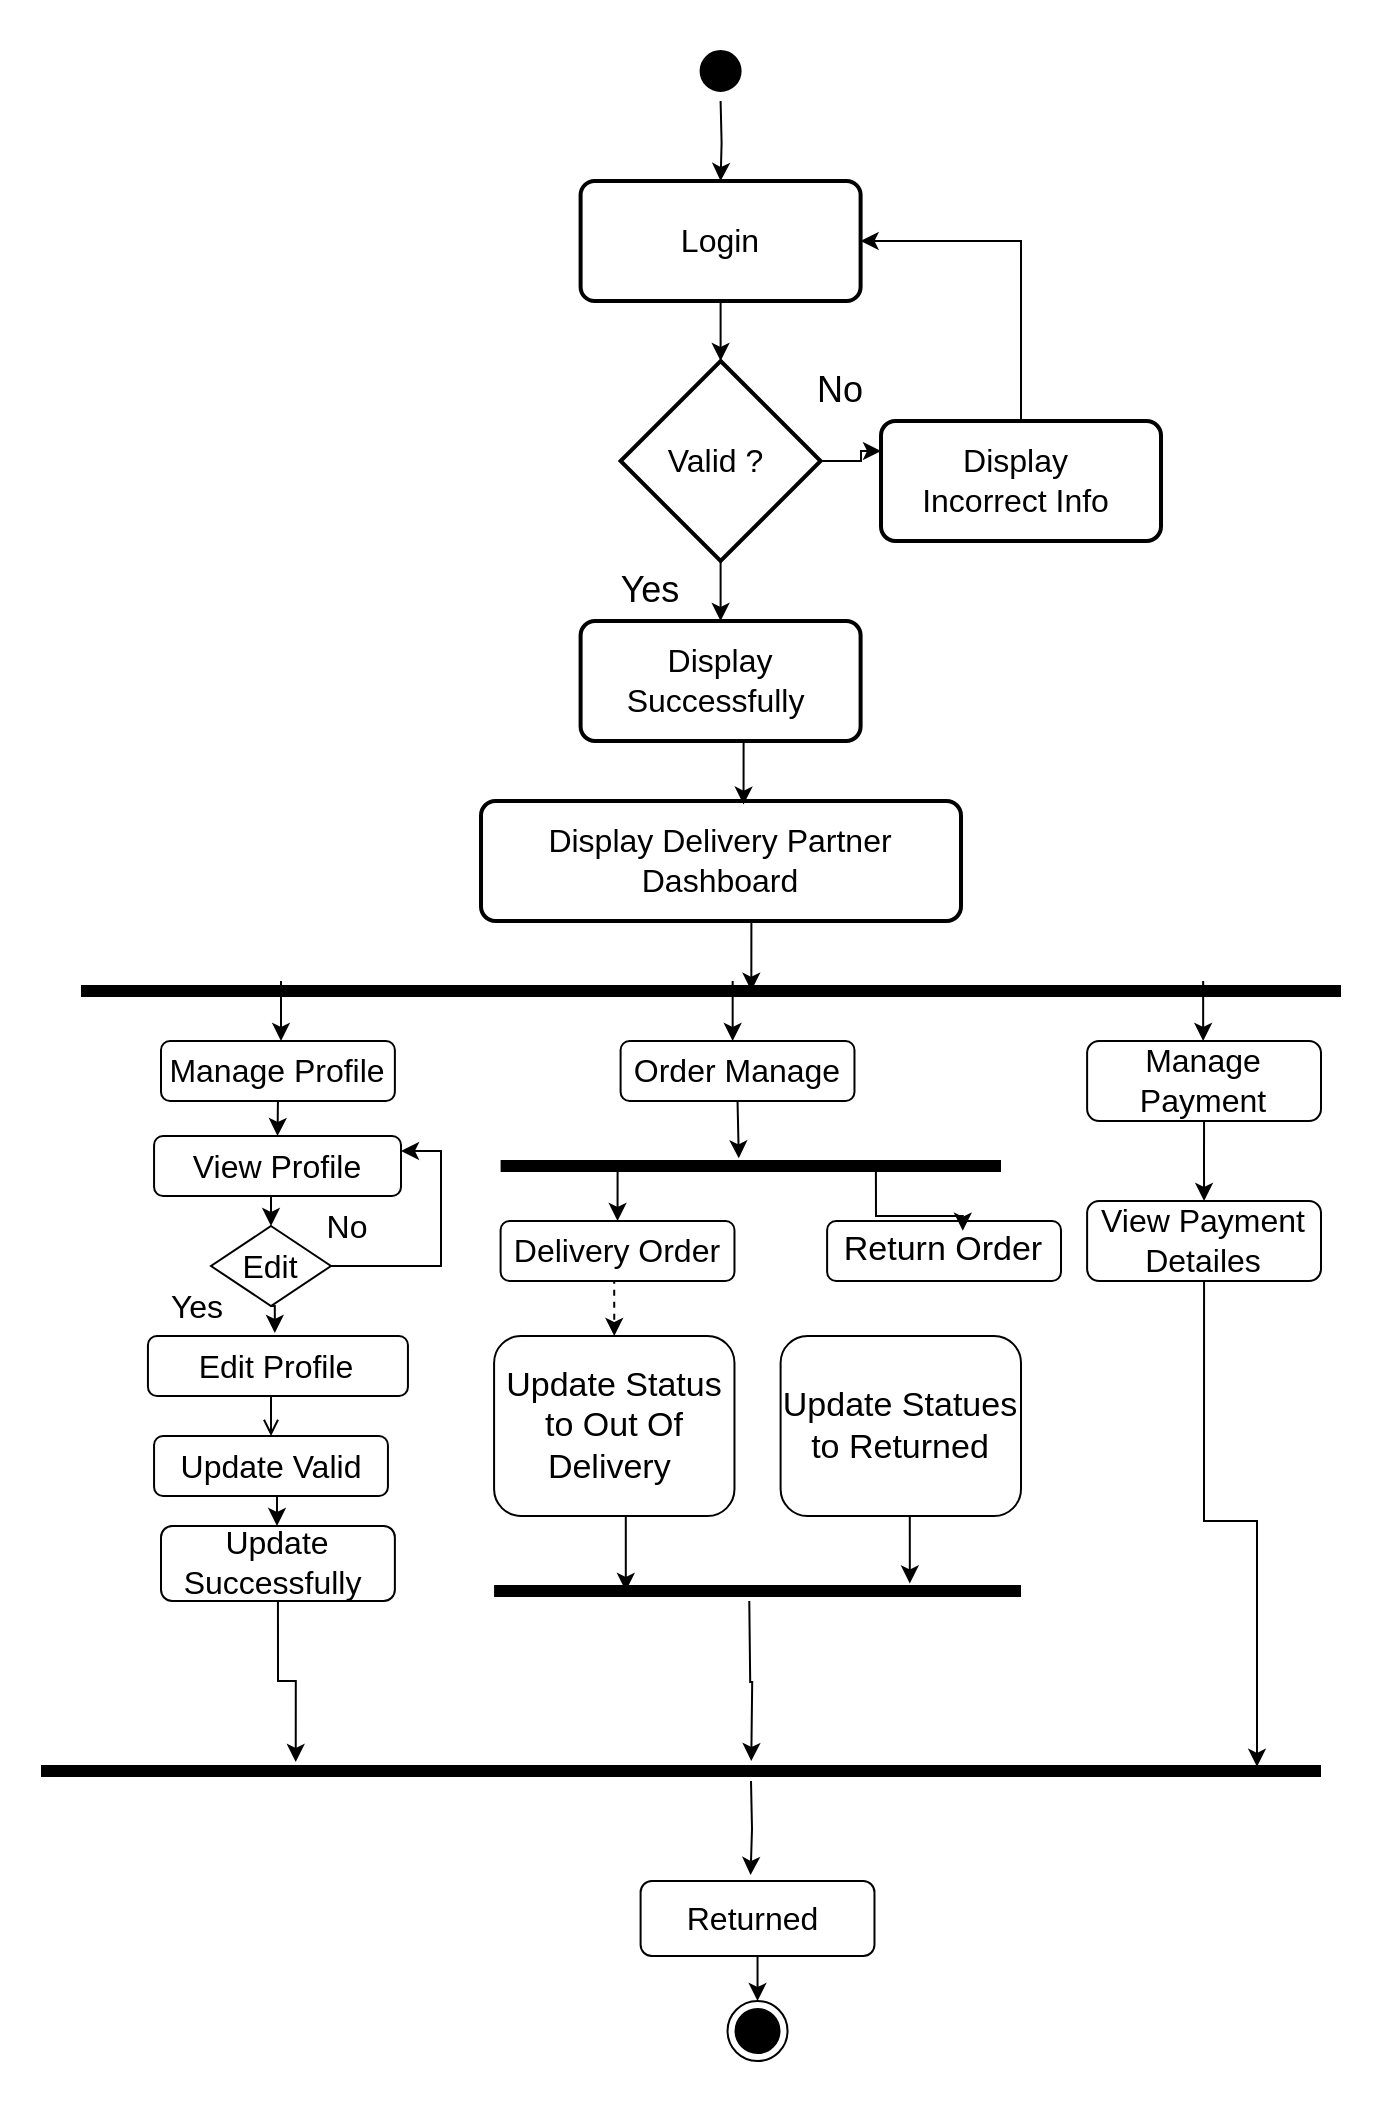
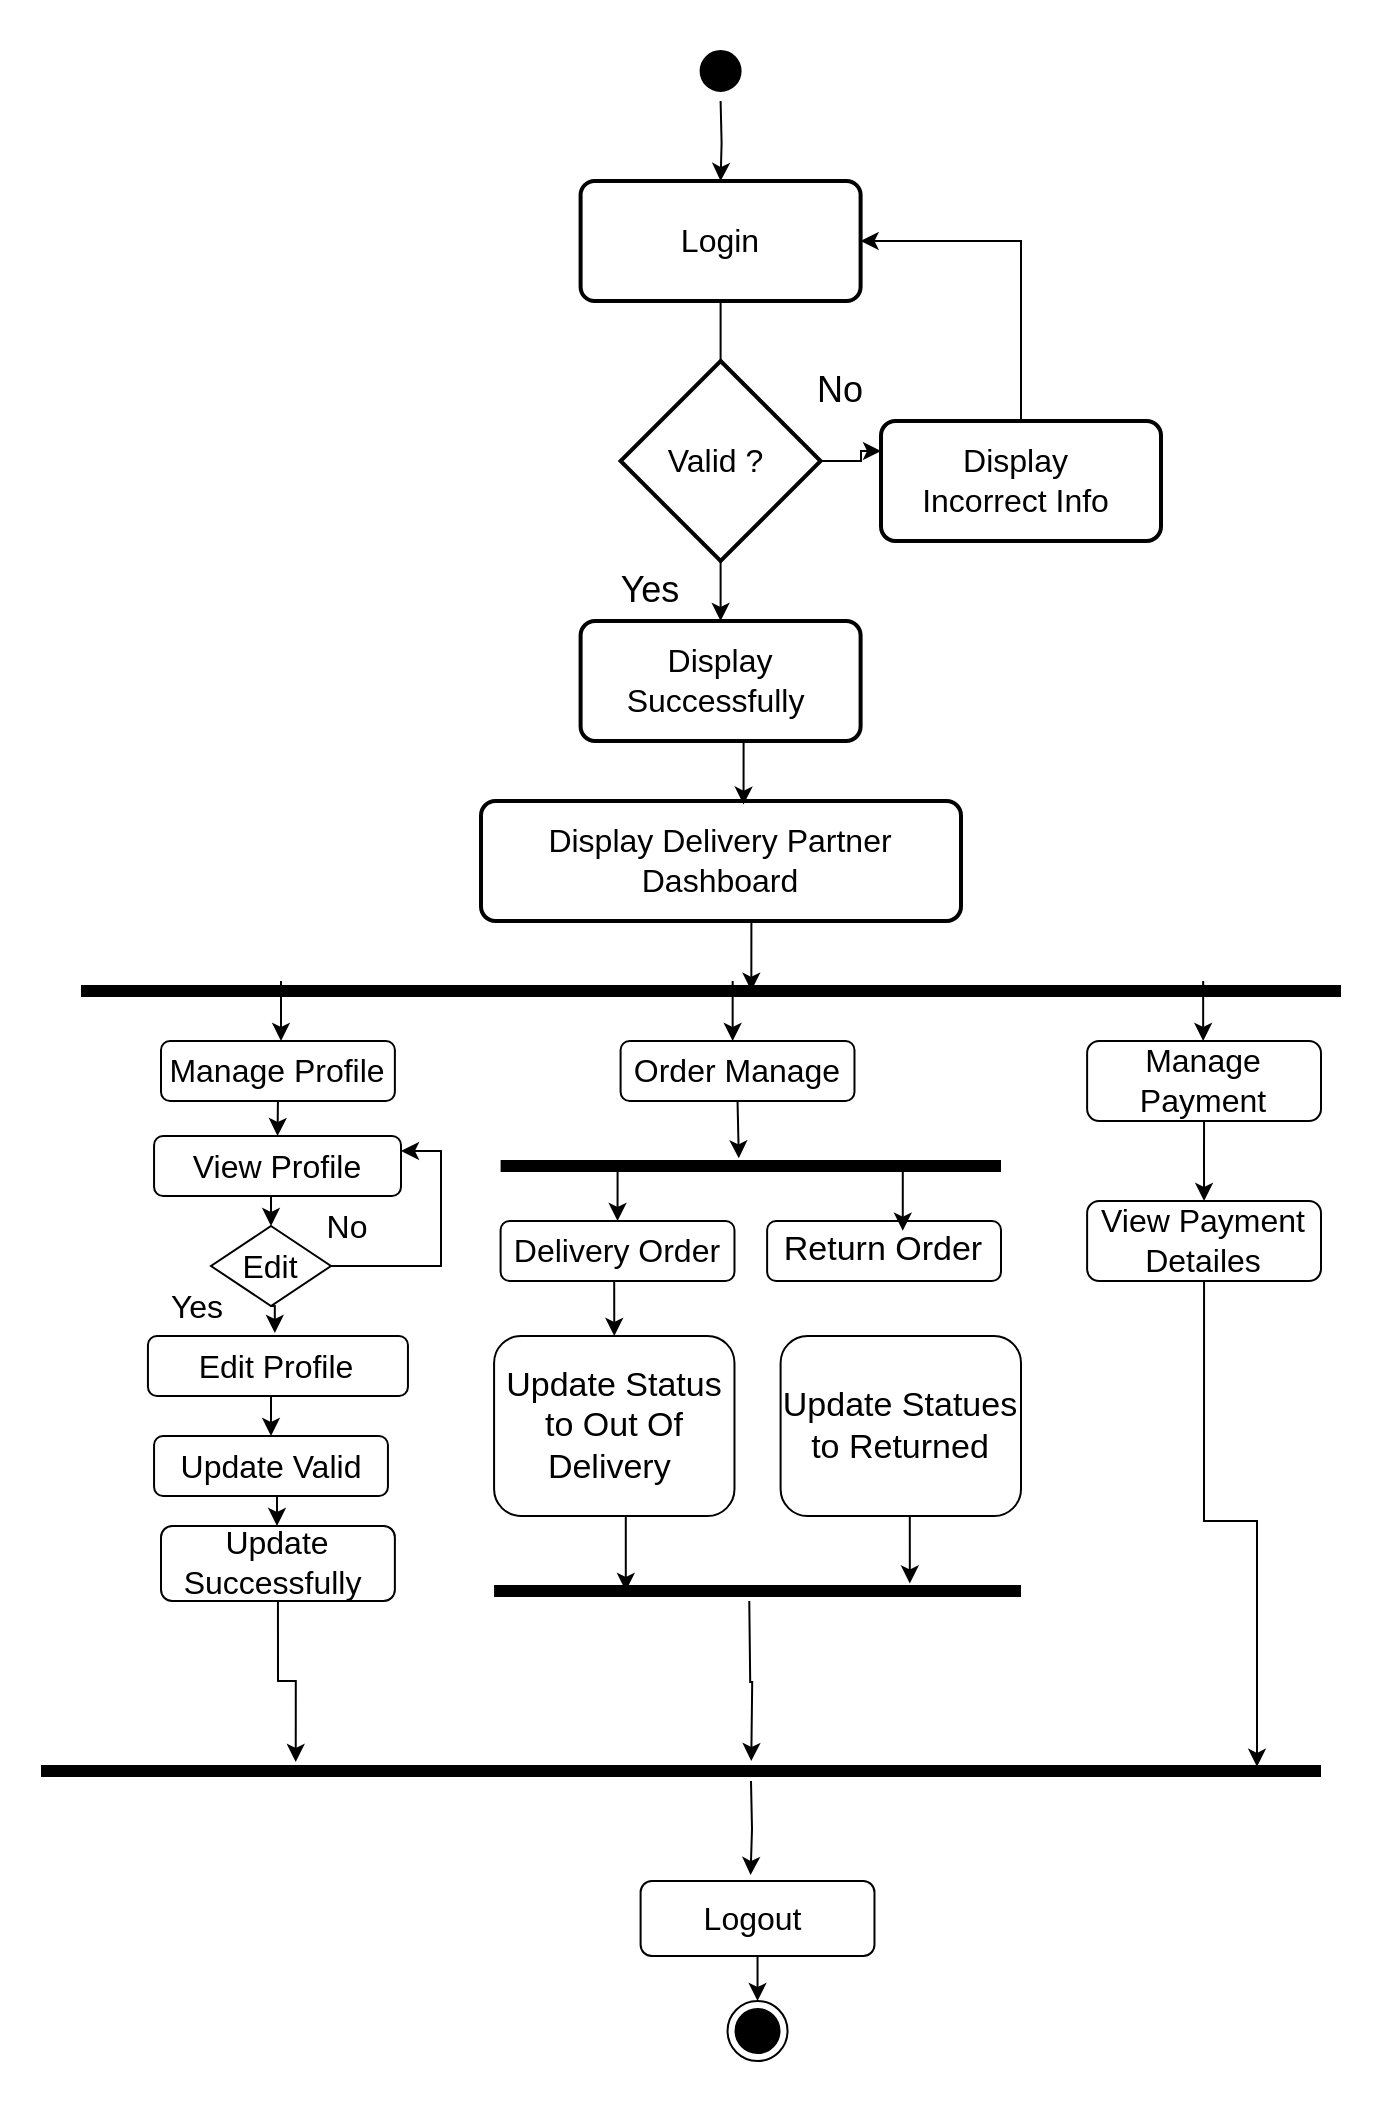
(721, 346) -> (721, 351)
(944, 1251) -> (884, 1251)
(614, 1302) -> (614, 1302)
(271, 1424) -> (271, 1421)
(758, 1919) -> (758, 1919)
